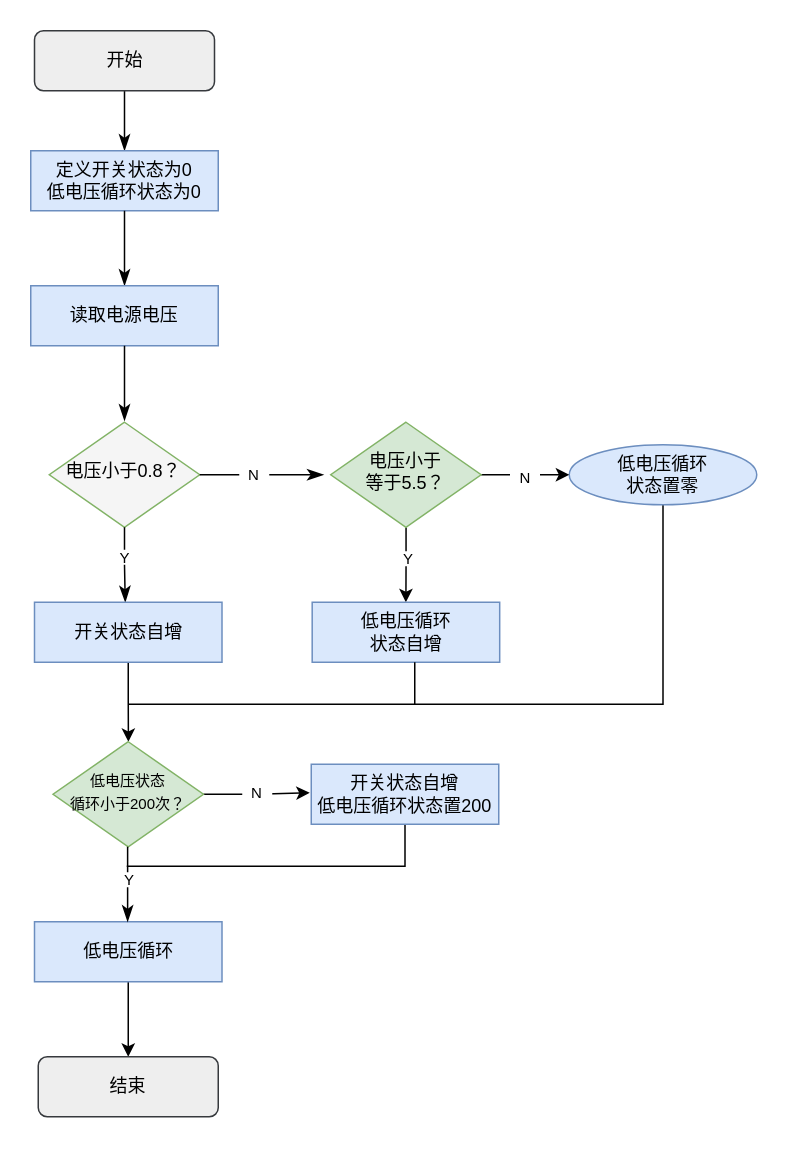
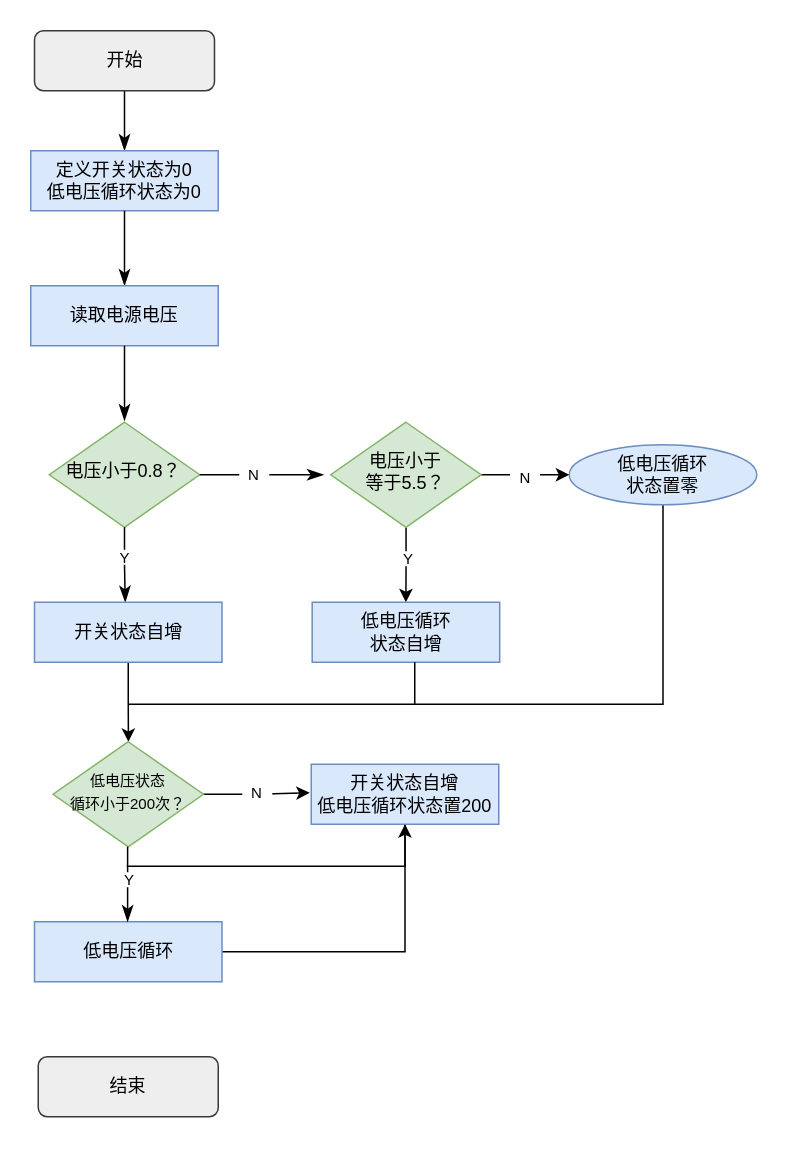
(125, 475) -> (125, 475)
(128, 1014) -> (355, 952)
